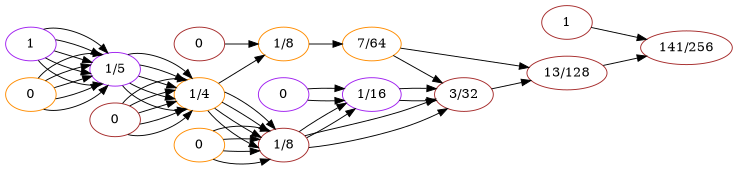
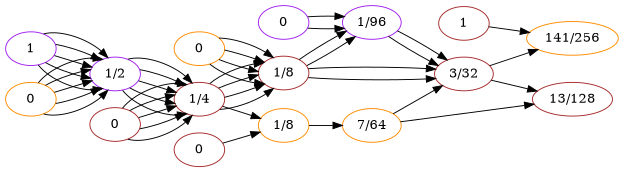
(686, 48) -> (572, 38)
(620, 62) -> (509, 59)
(115, 69) -> (115, 74)
(199, 95) -> (199, 99)
(372, 95) -> (372, 22)
